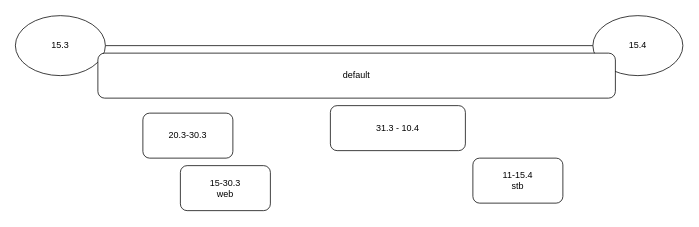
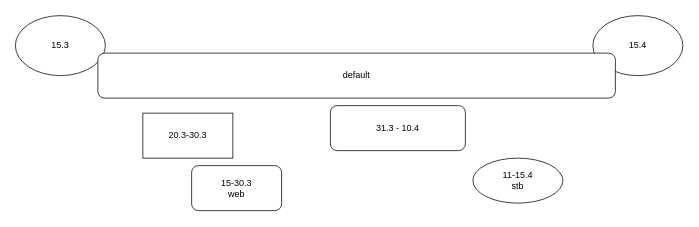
(349, 45) -> none
(188, 135) -> (188, 135)
(518, 180) -> (518, 180)
(225, 188) -> (237, 188)
